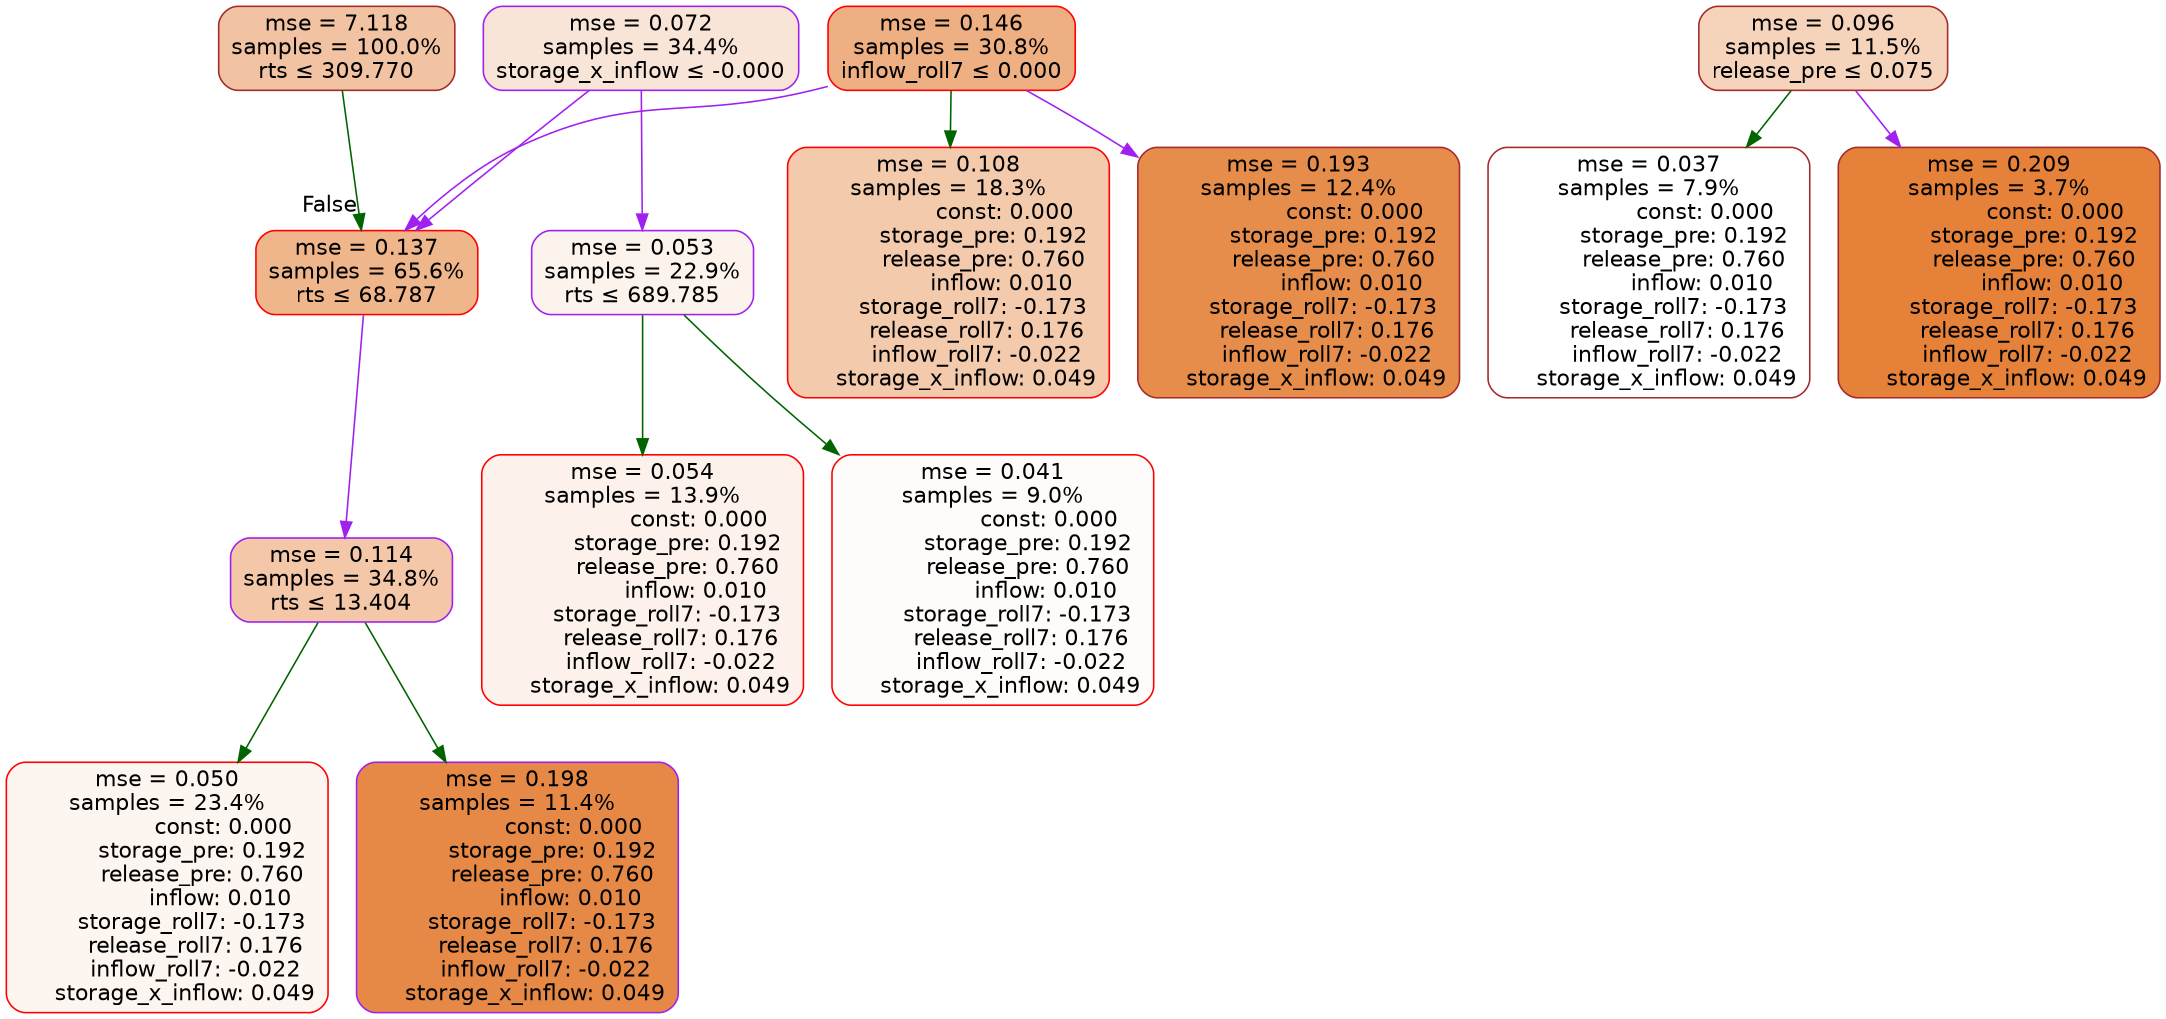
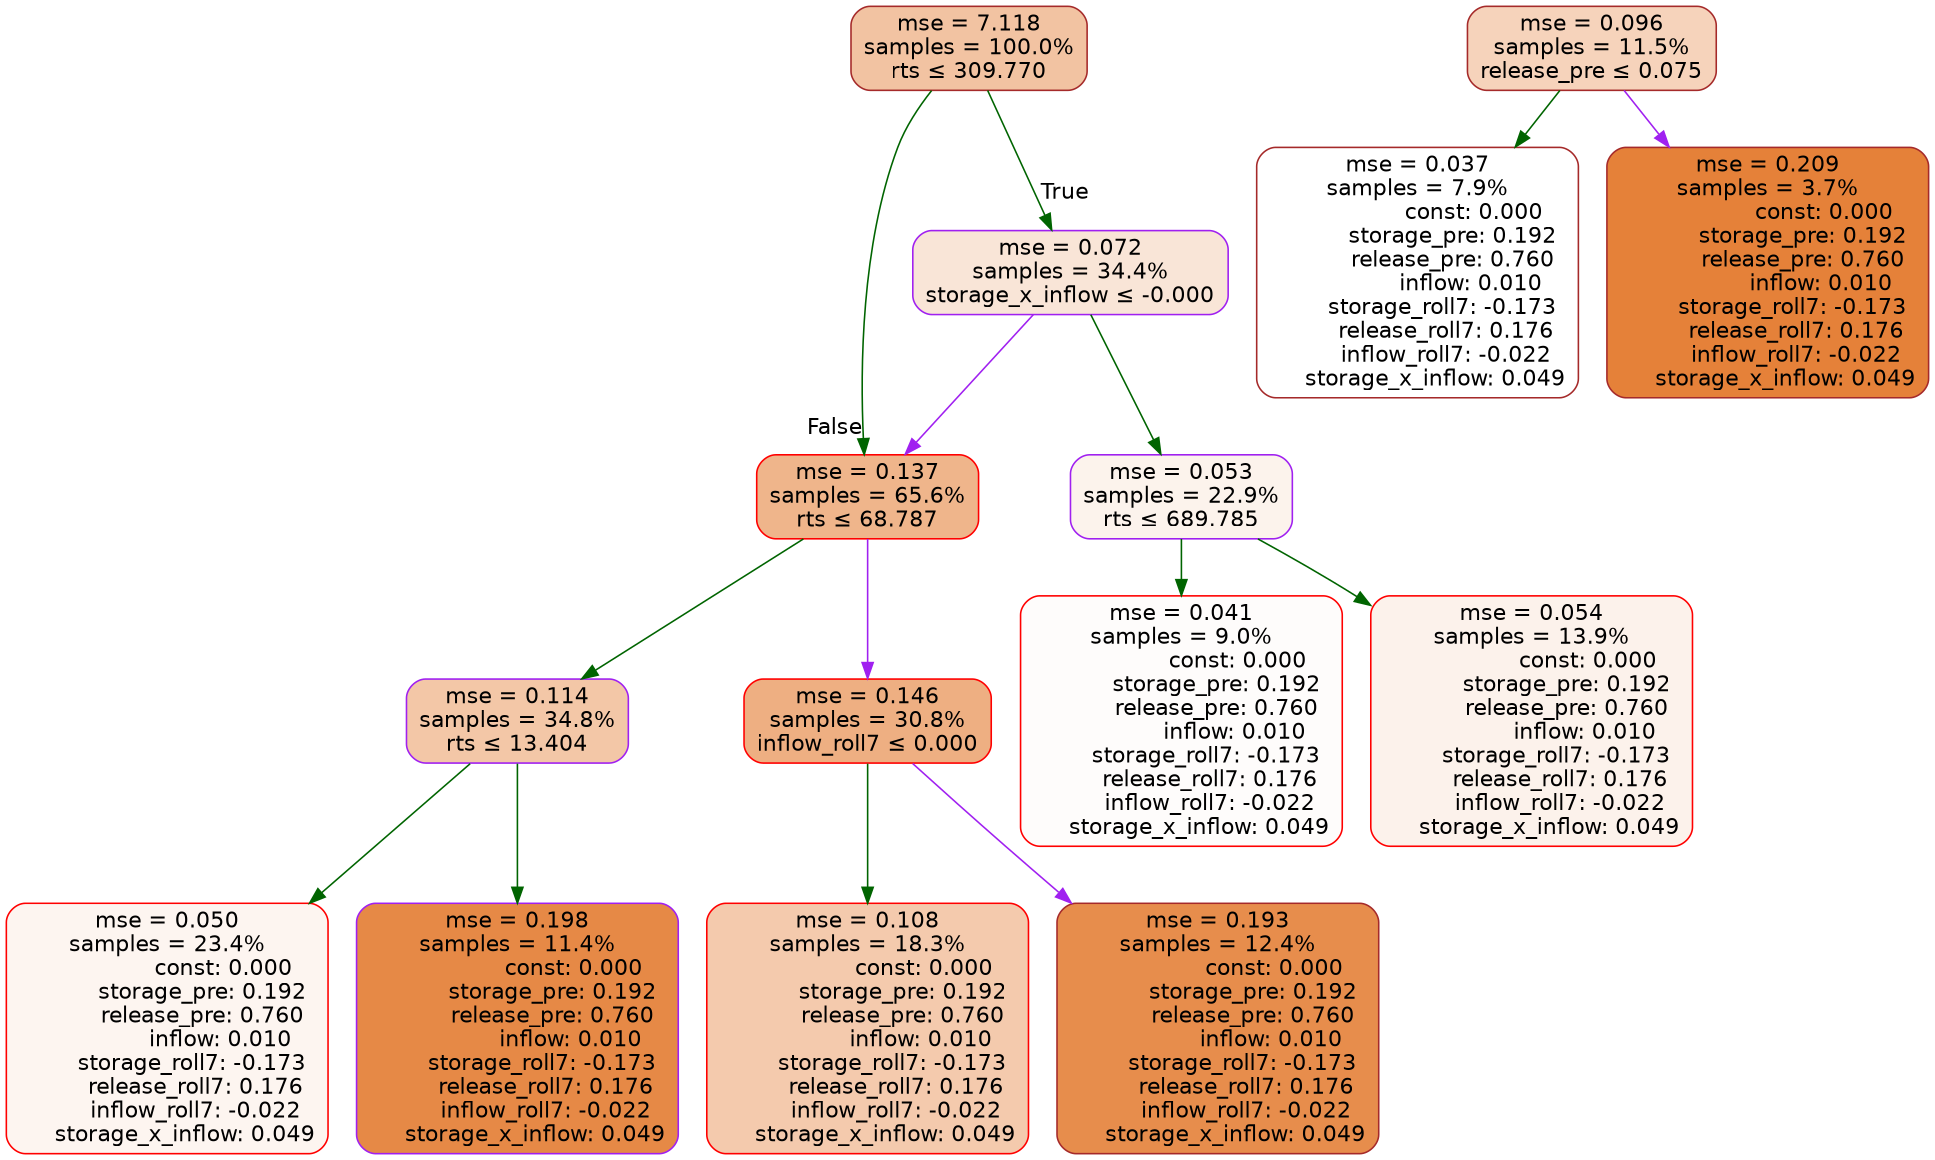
(609, 116) -> (868, 601)
(642, 152) -> (1122, 377)
none -> (1016, 153)
(355, 418) -> (699, 605)
